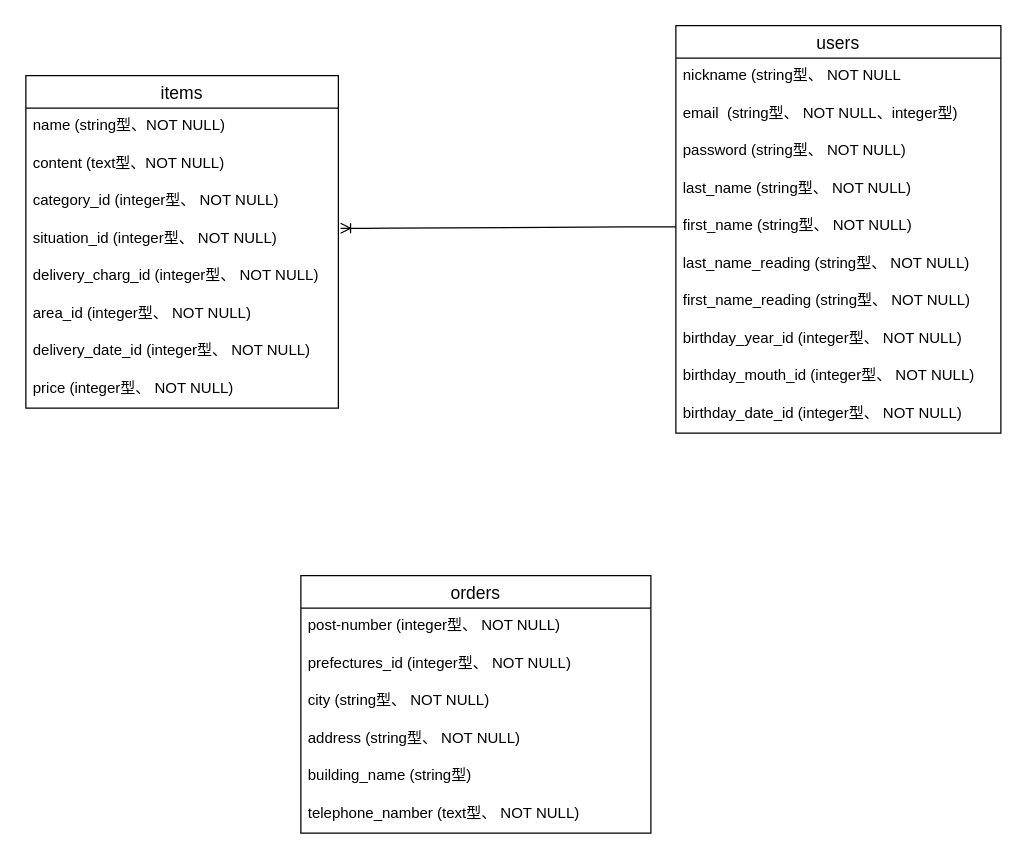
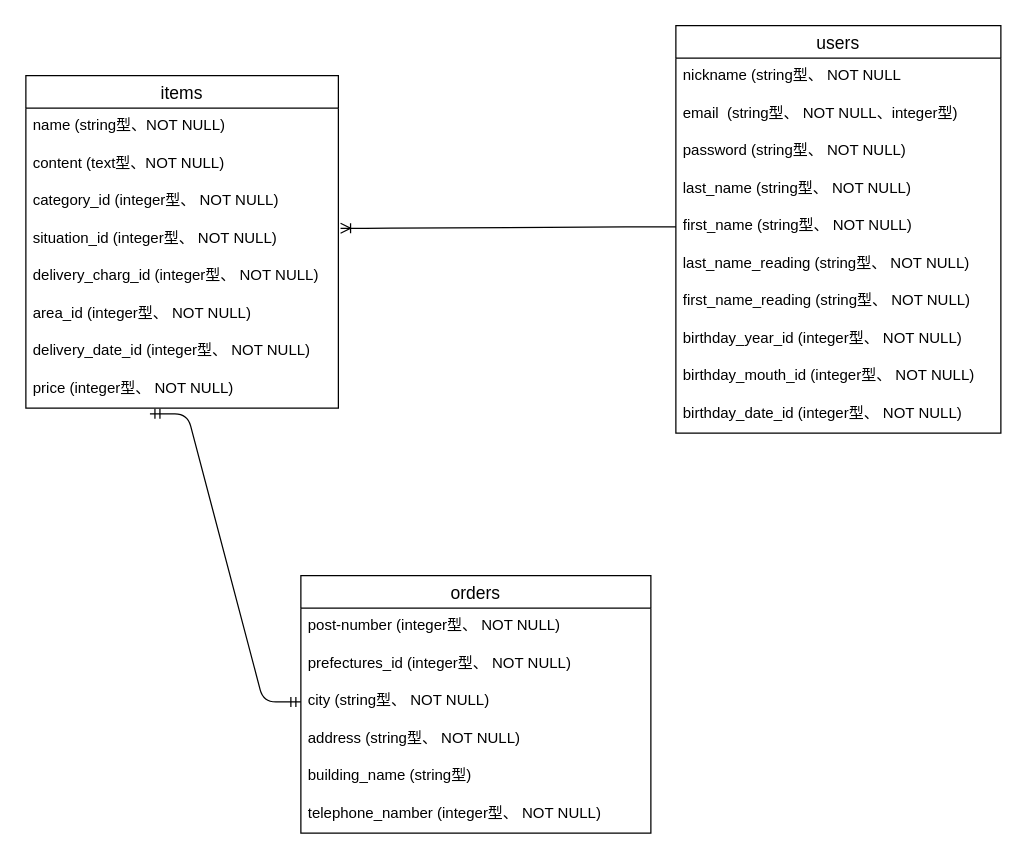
none -> (225, 557)
(449, 813) -> (460, 813)
